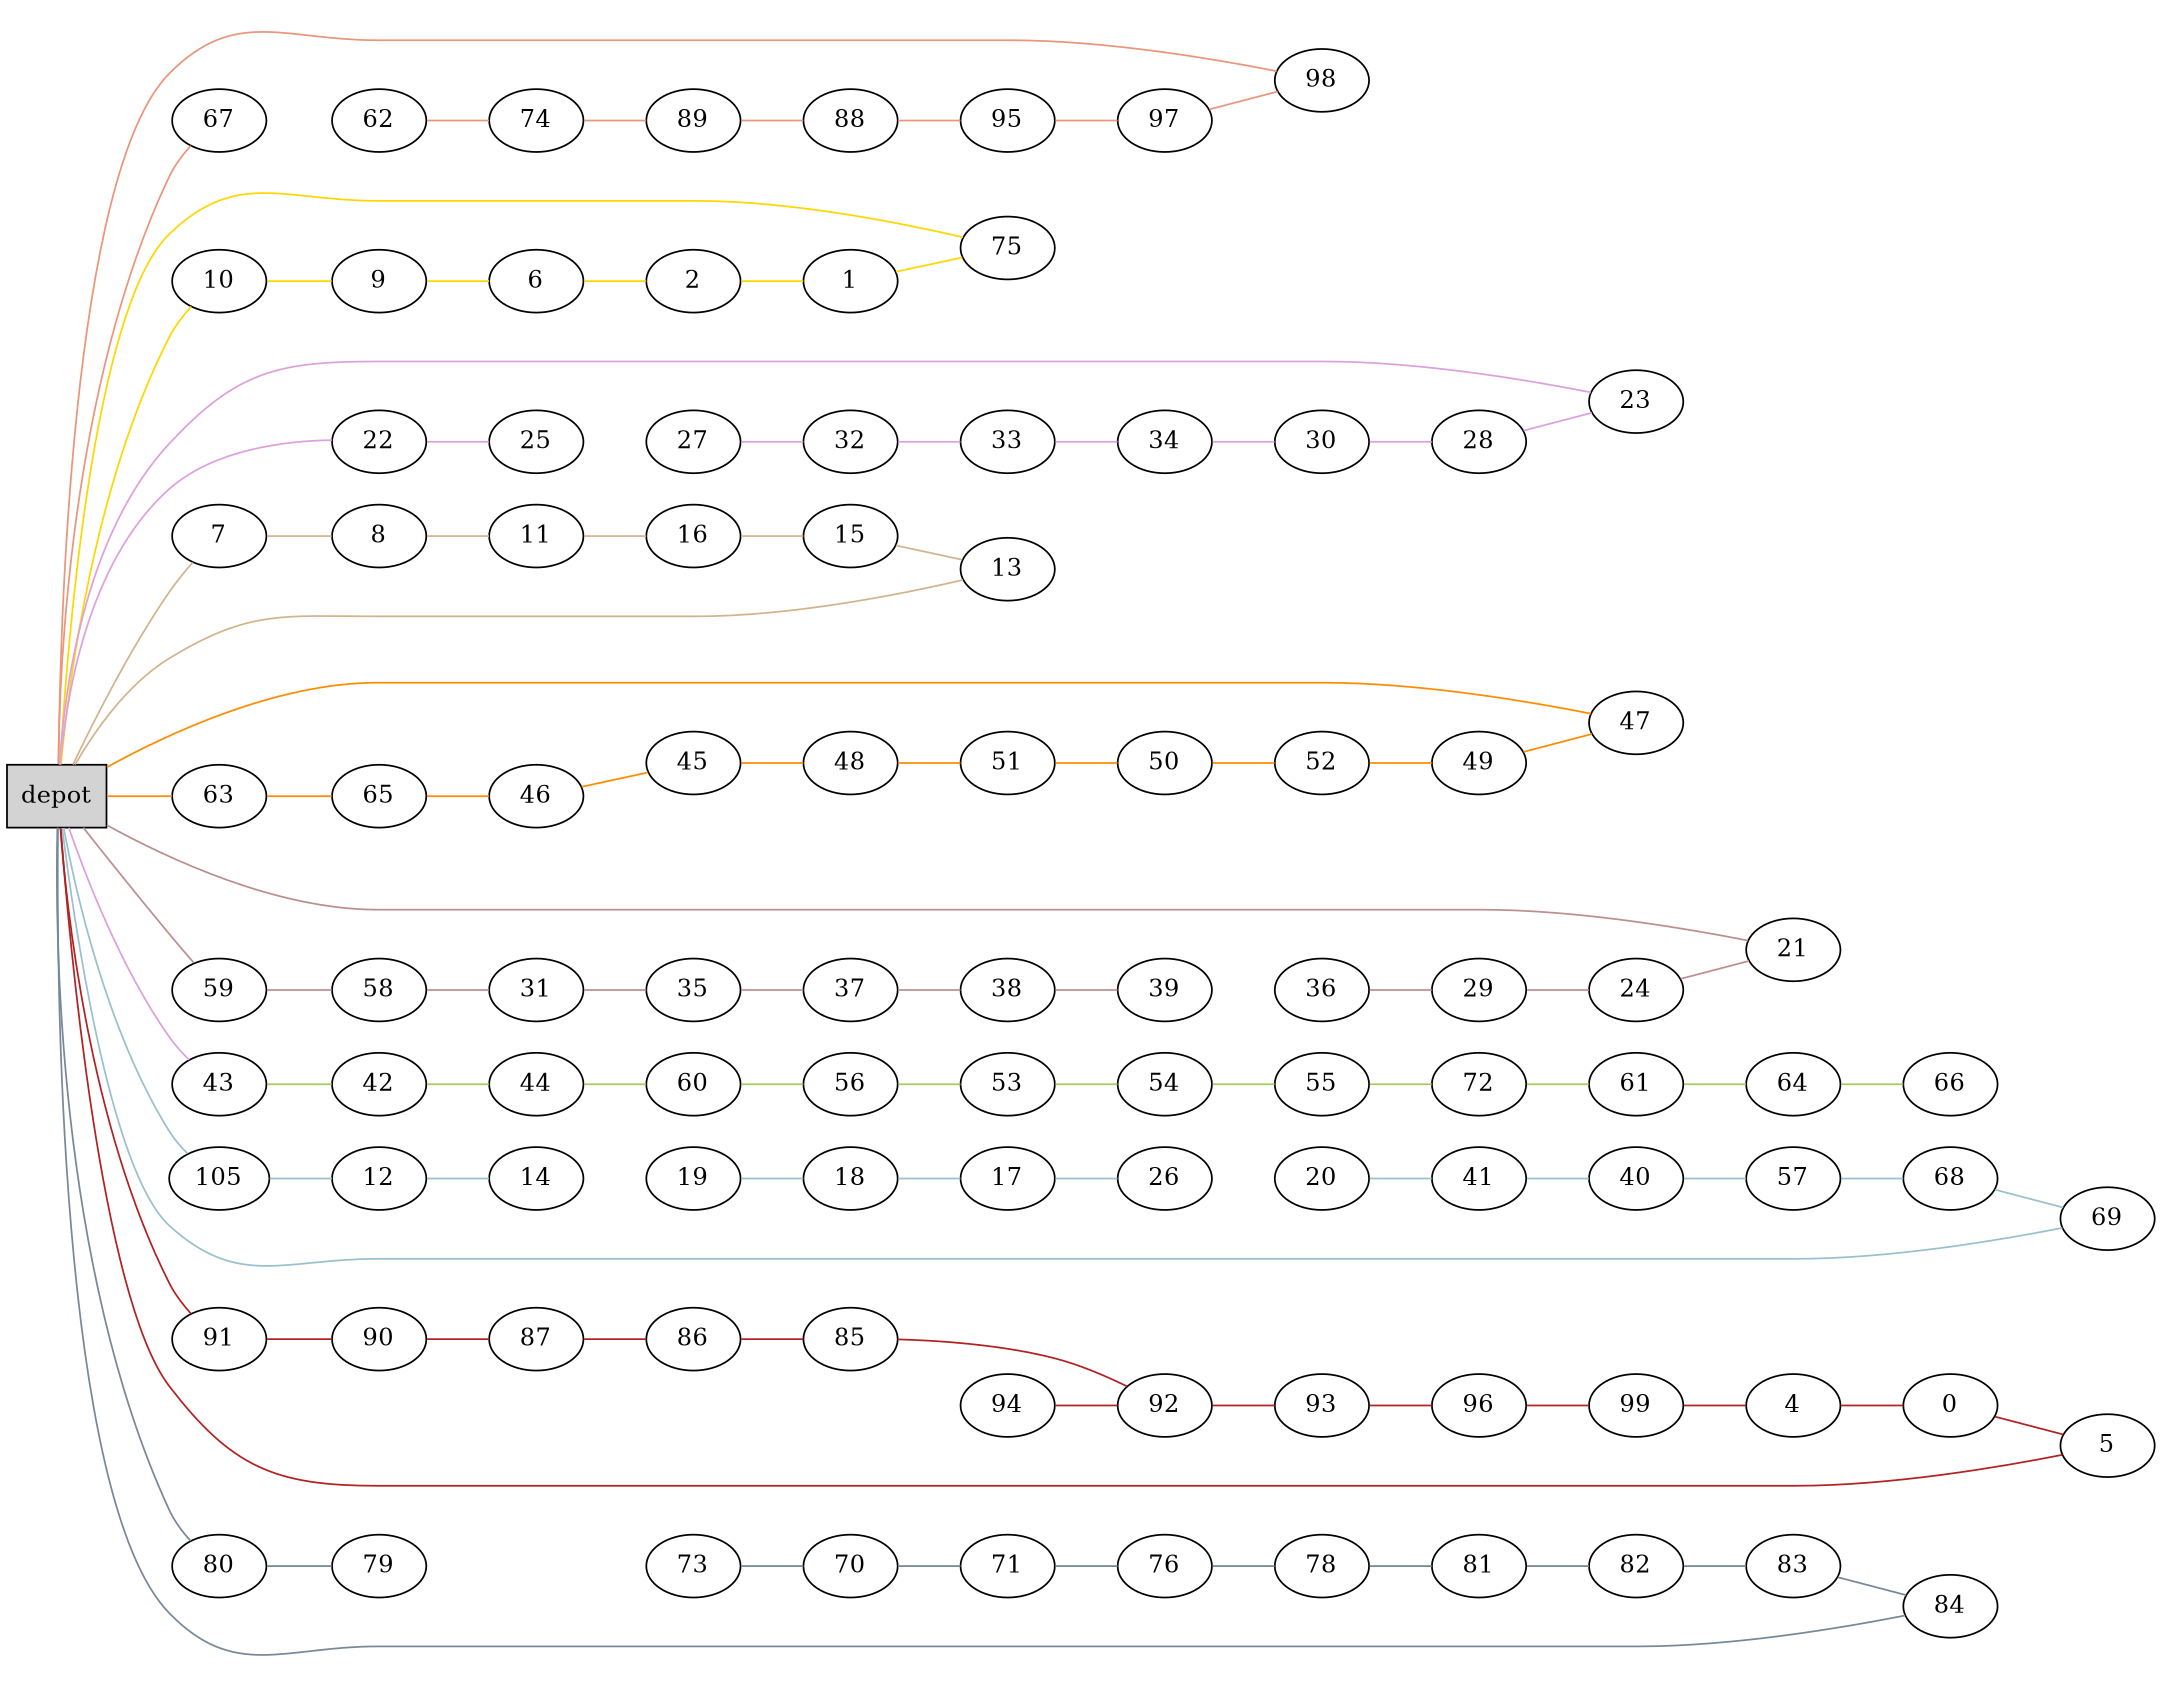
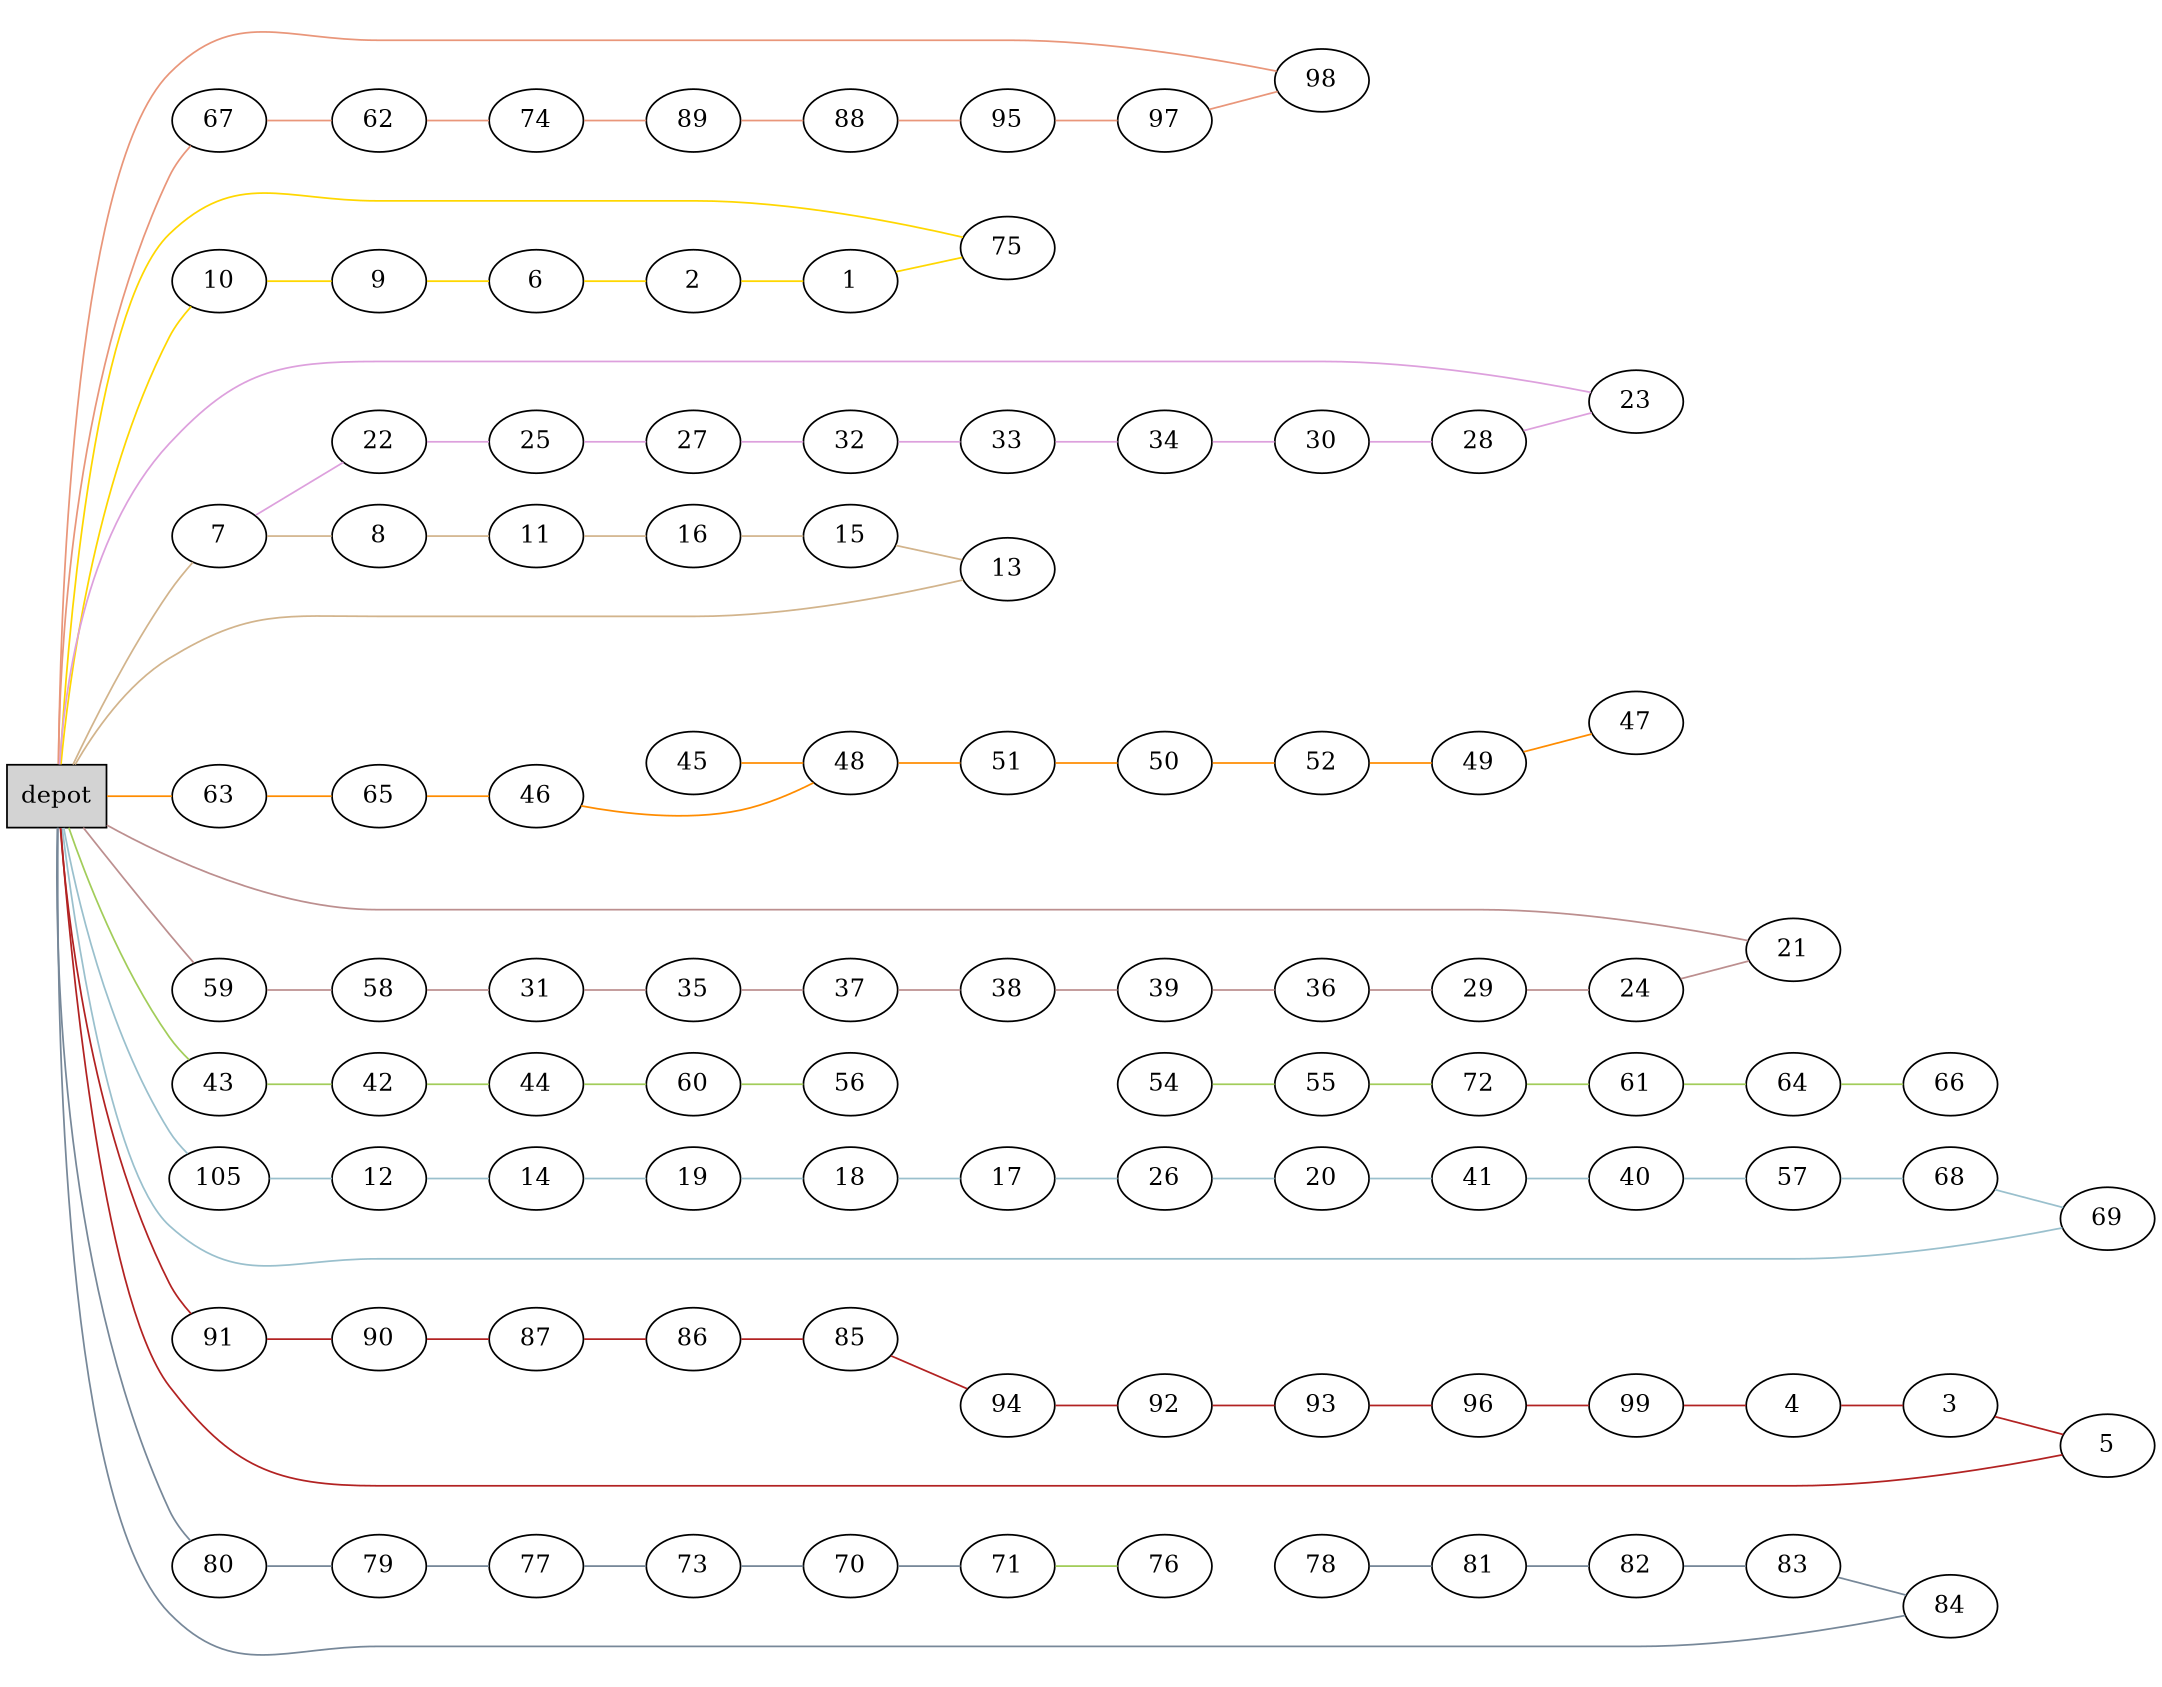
none -> (299, 121)
none -> (615, 442)
(128, 539) -> (300, 489)
(842, 683) -> none
(615, 780) -> (700, 815)
(119, 949) -> (119, 949)
none -> (1244, 990)
(1008, 1084) -> none
none -> (615, 1179)
none -> (1244, 1179)
(1015, 1350) -> (929, 1372)
(1950, 1405) -> (1950, 1405)
none -> (536, 1566)
(1087, 1566) -> (1087, 1566)
(1244, 1566) -> none
